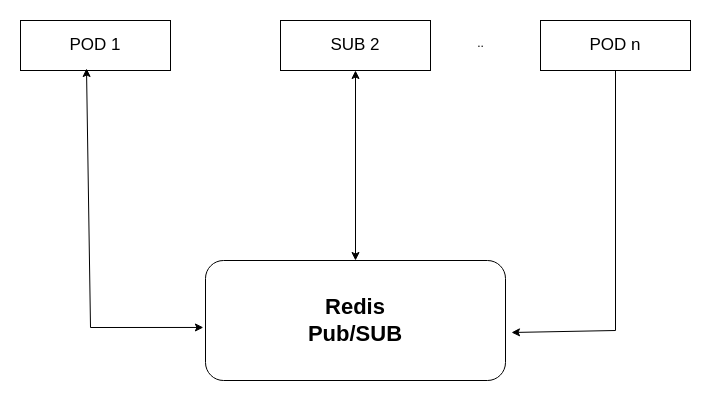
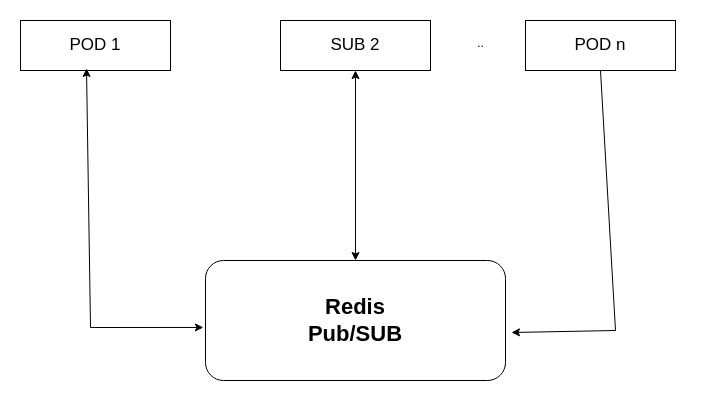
(616, 46) -> (601, 46)
